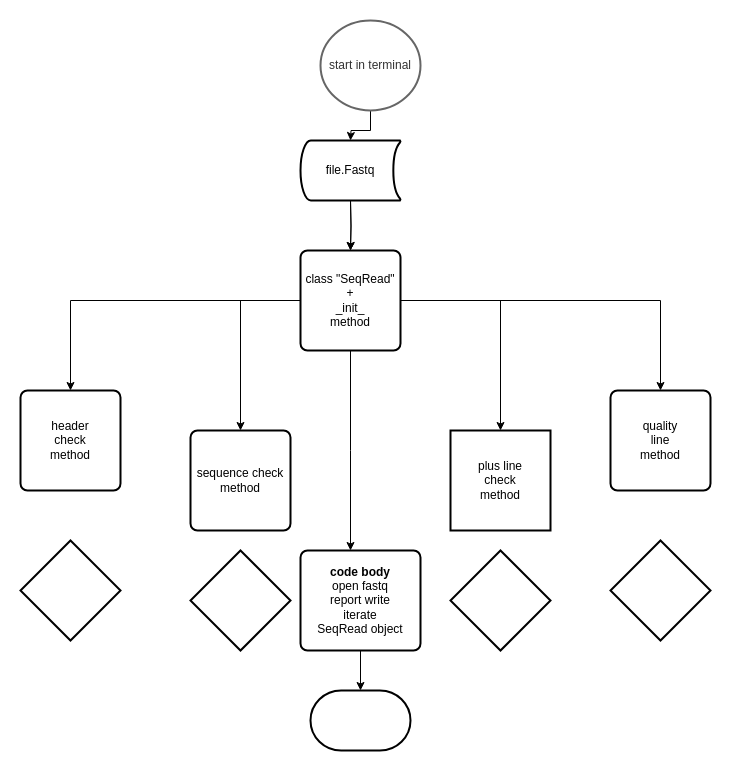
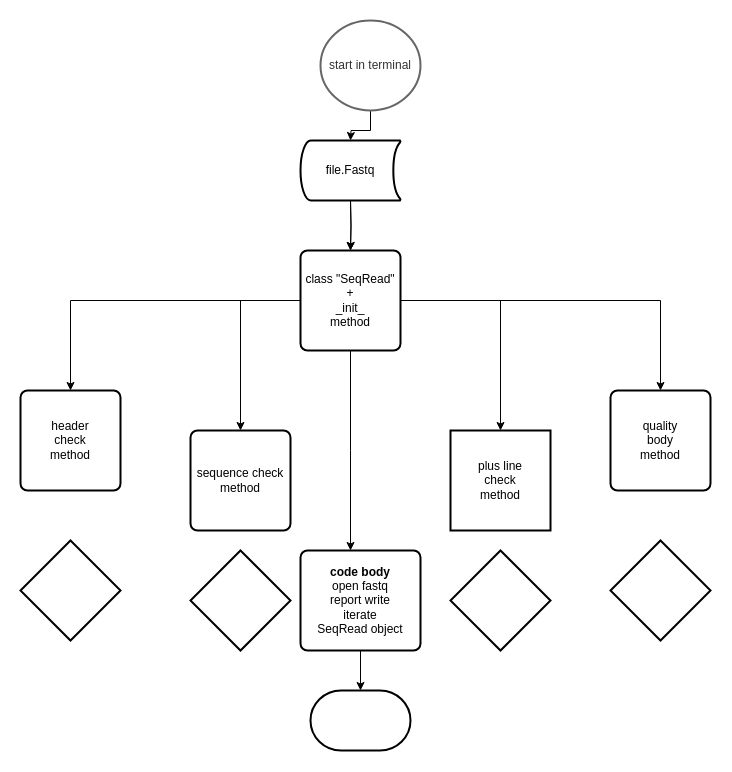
(661, 441) -> (661, 441)
